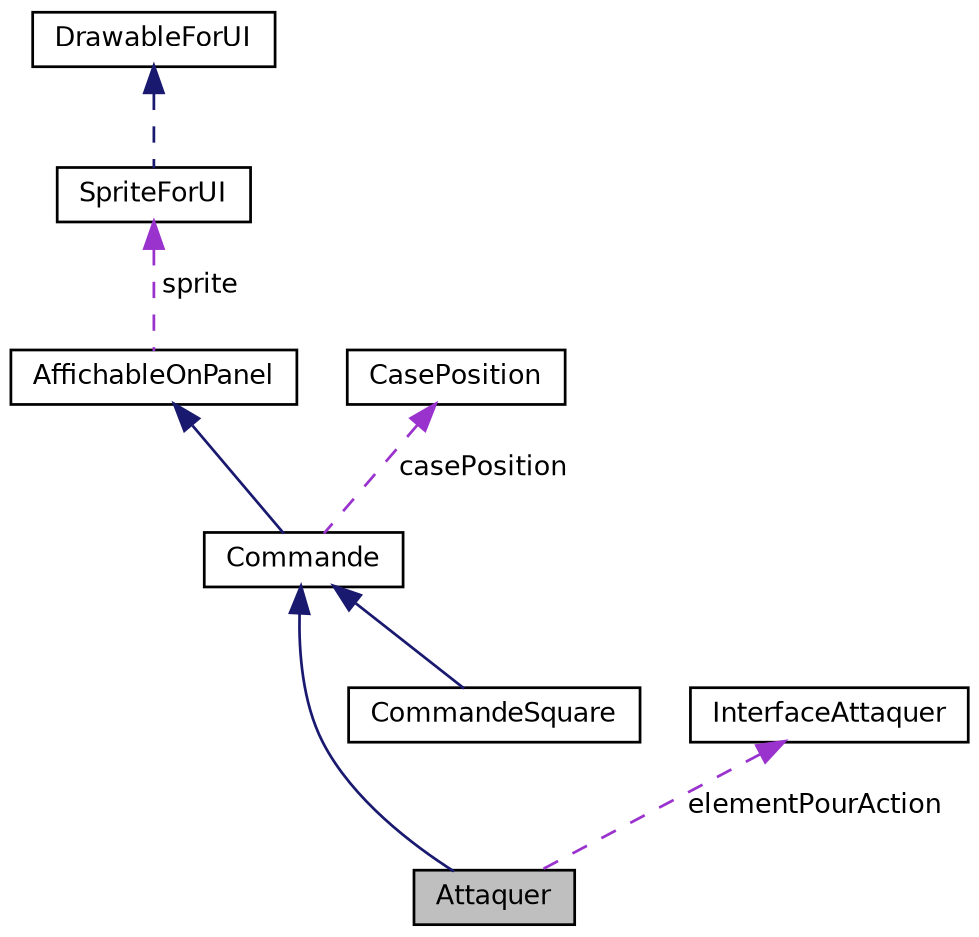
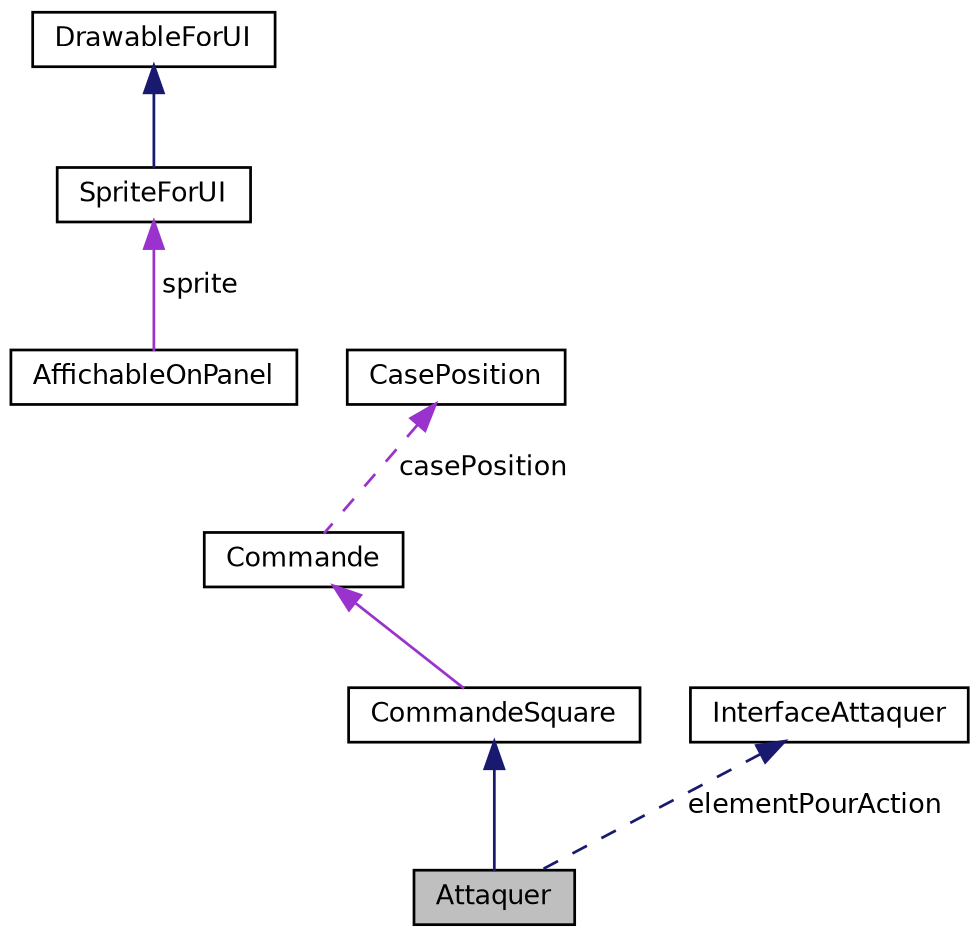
(154, 131) -> (154, 131)
(154, 300) -> (154, 300)
(238, 479) -> none
(410, 646) -> (410, 646)
(337, 765) -> (494, 820)
(650, 813) -> (650, 813)
